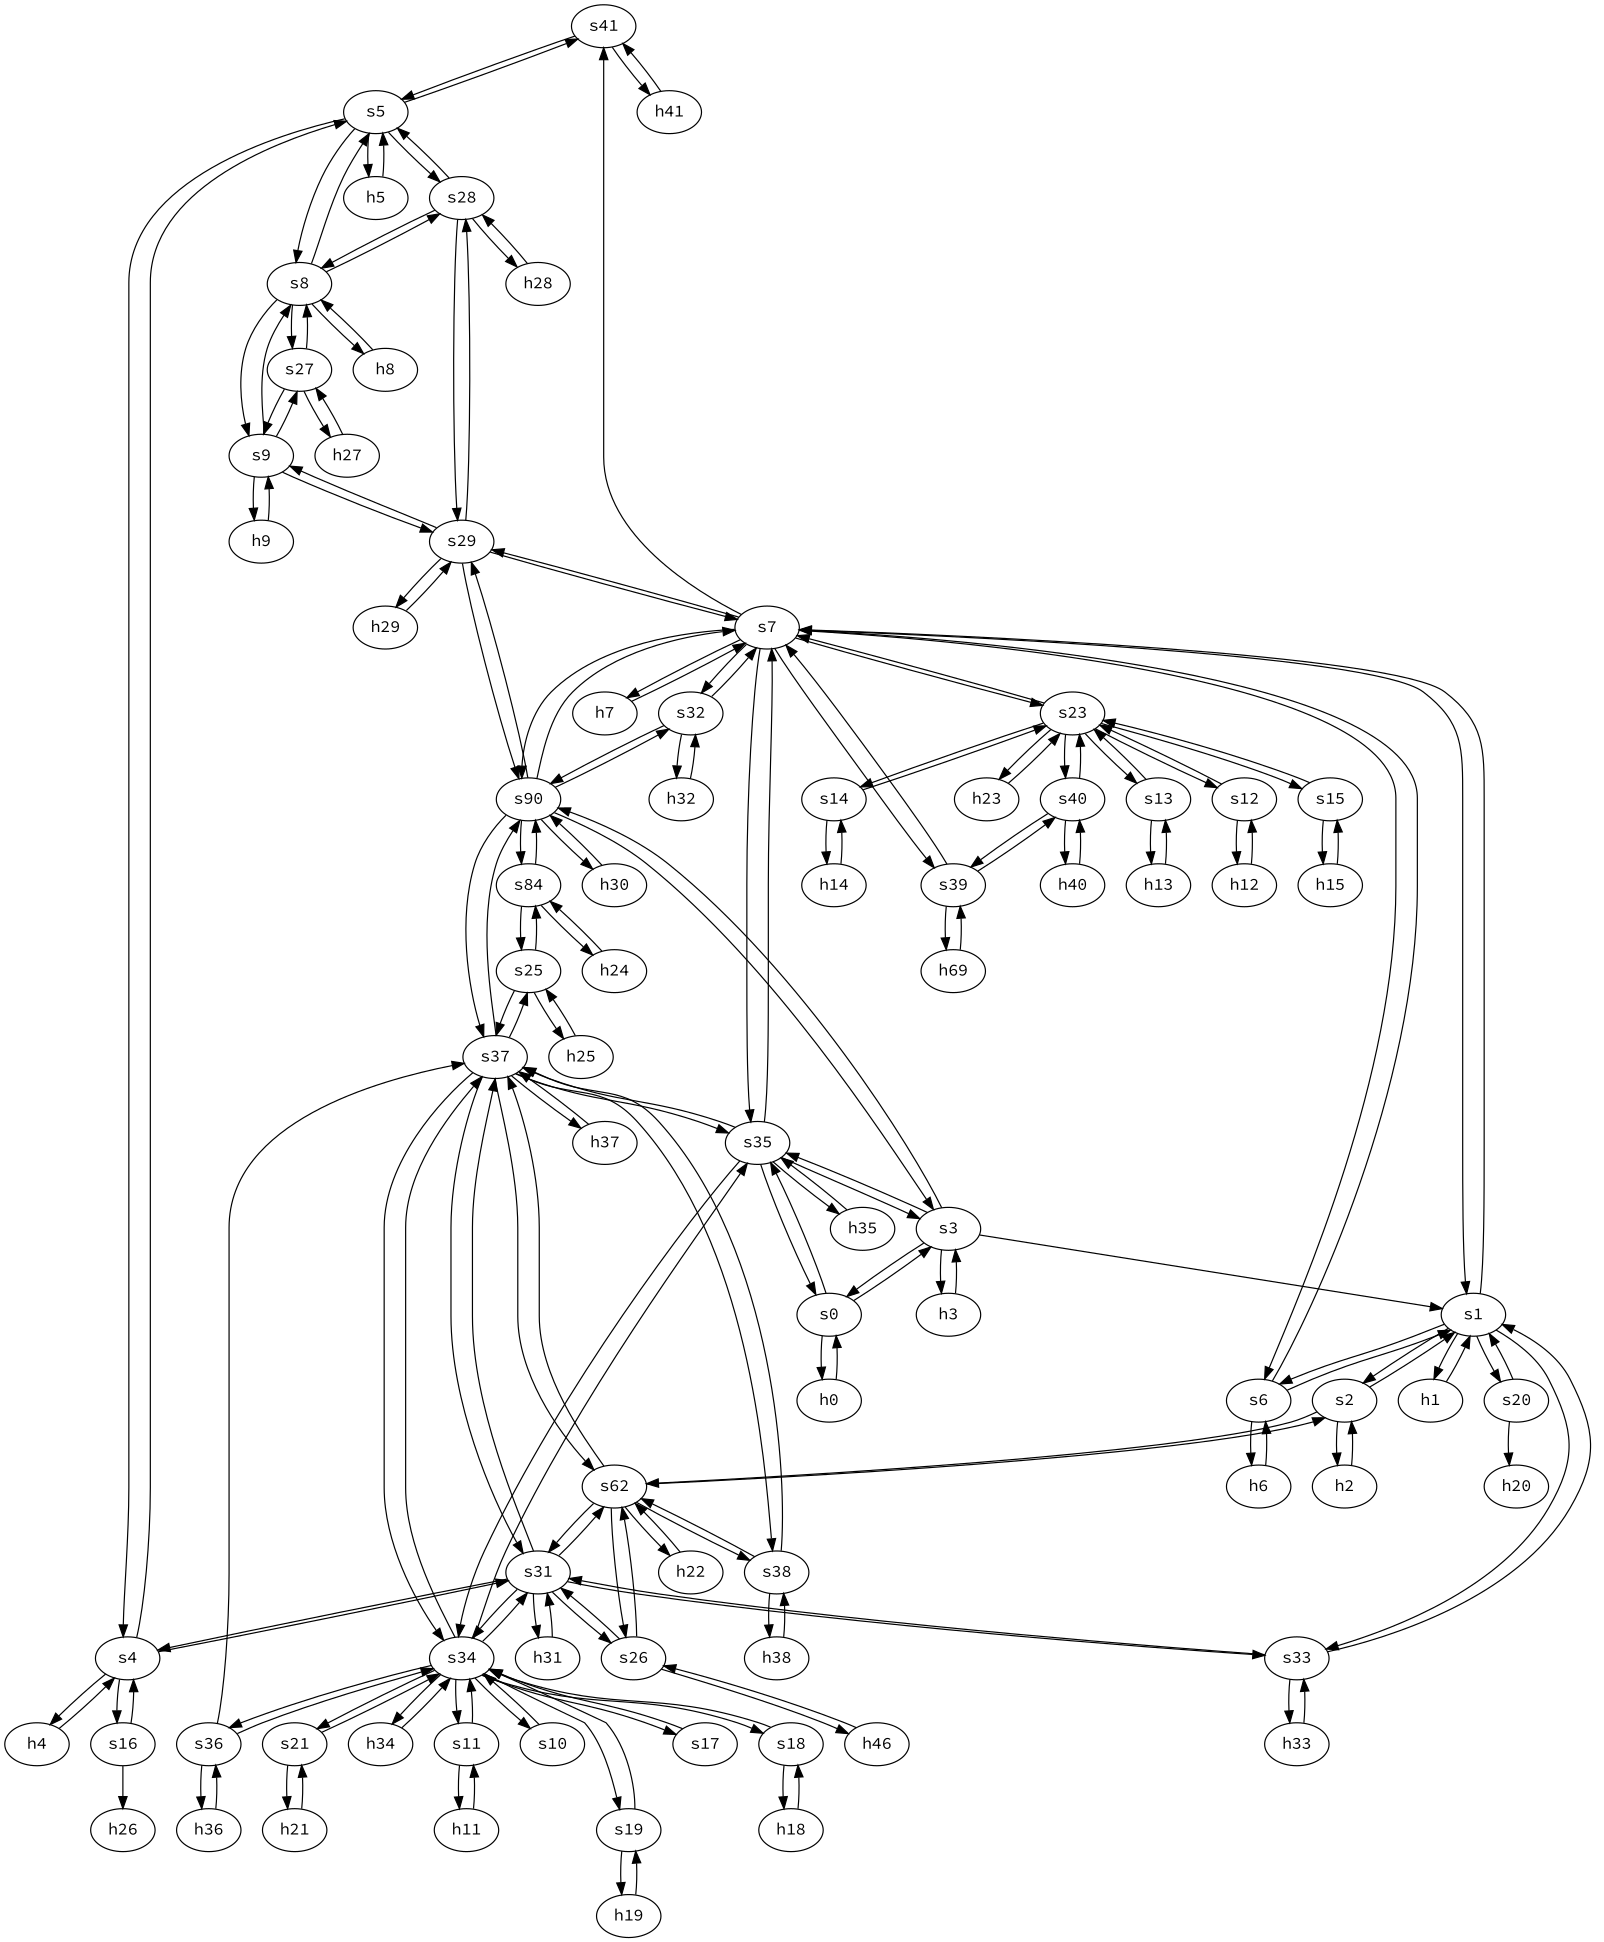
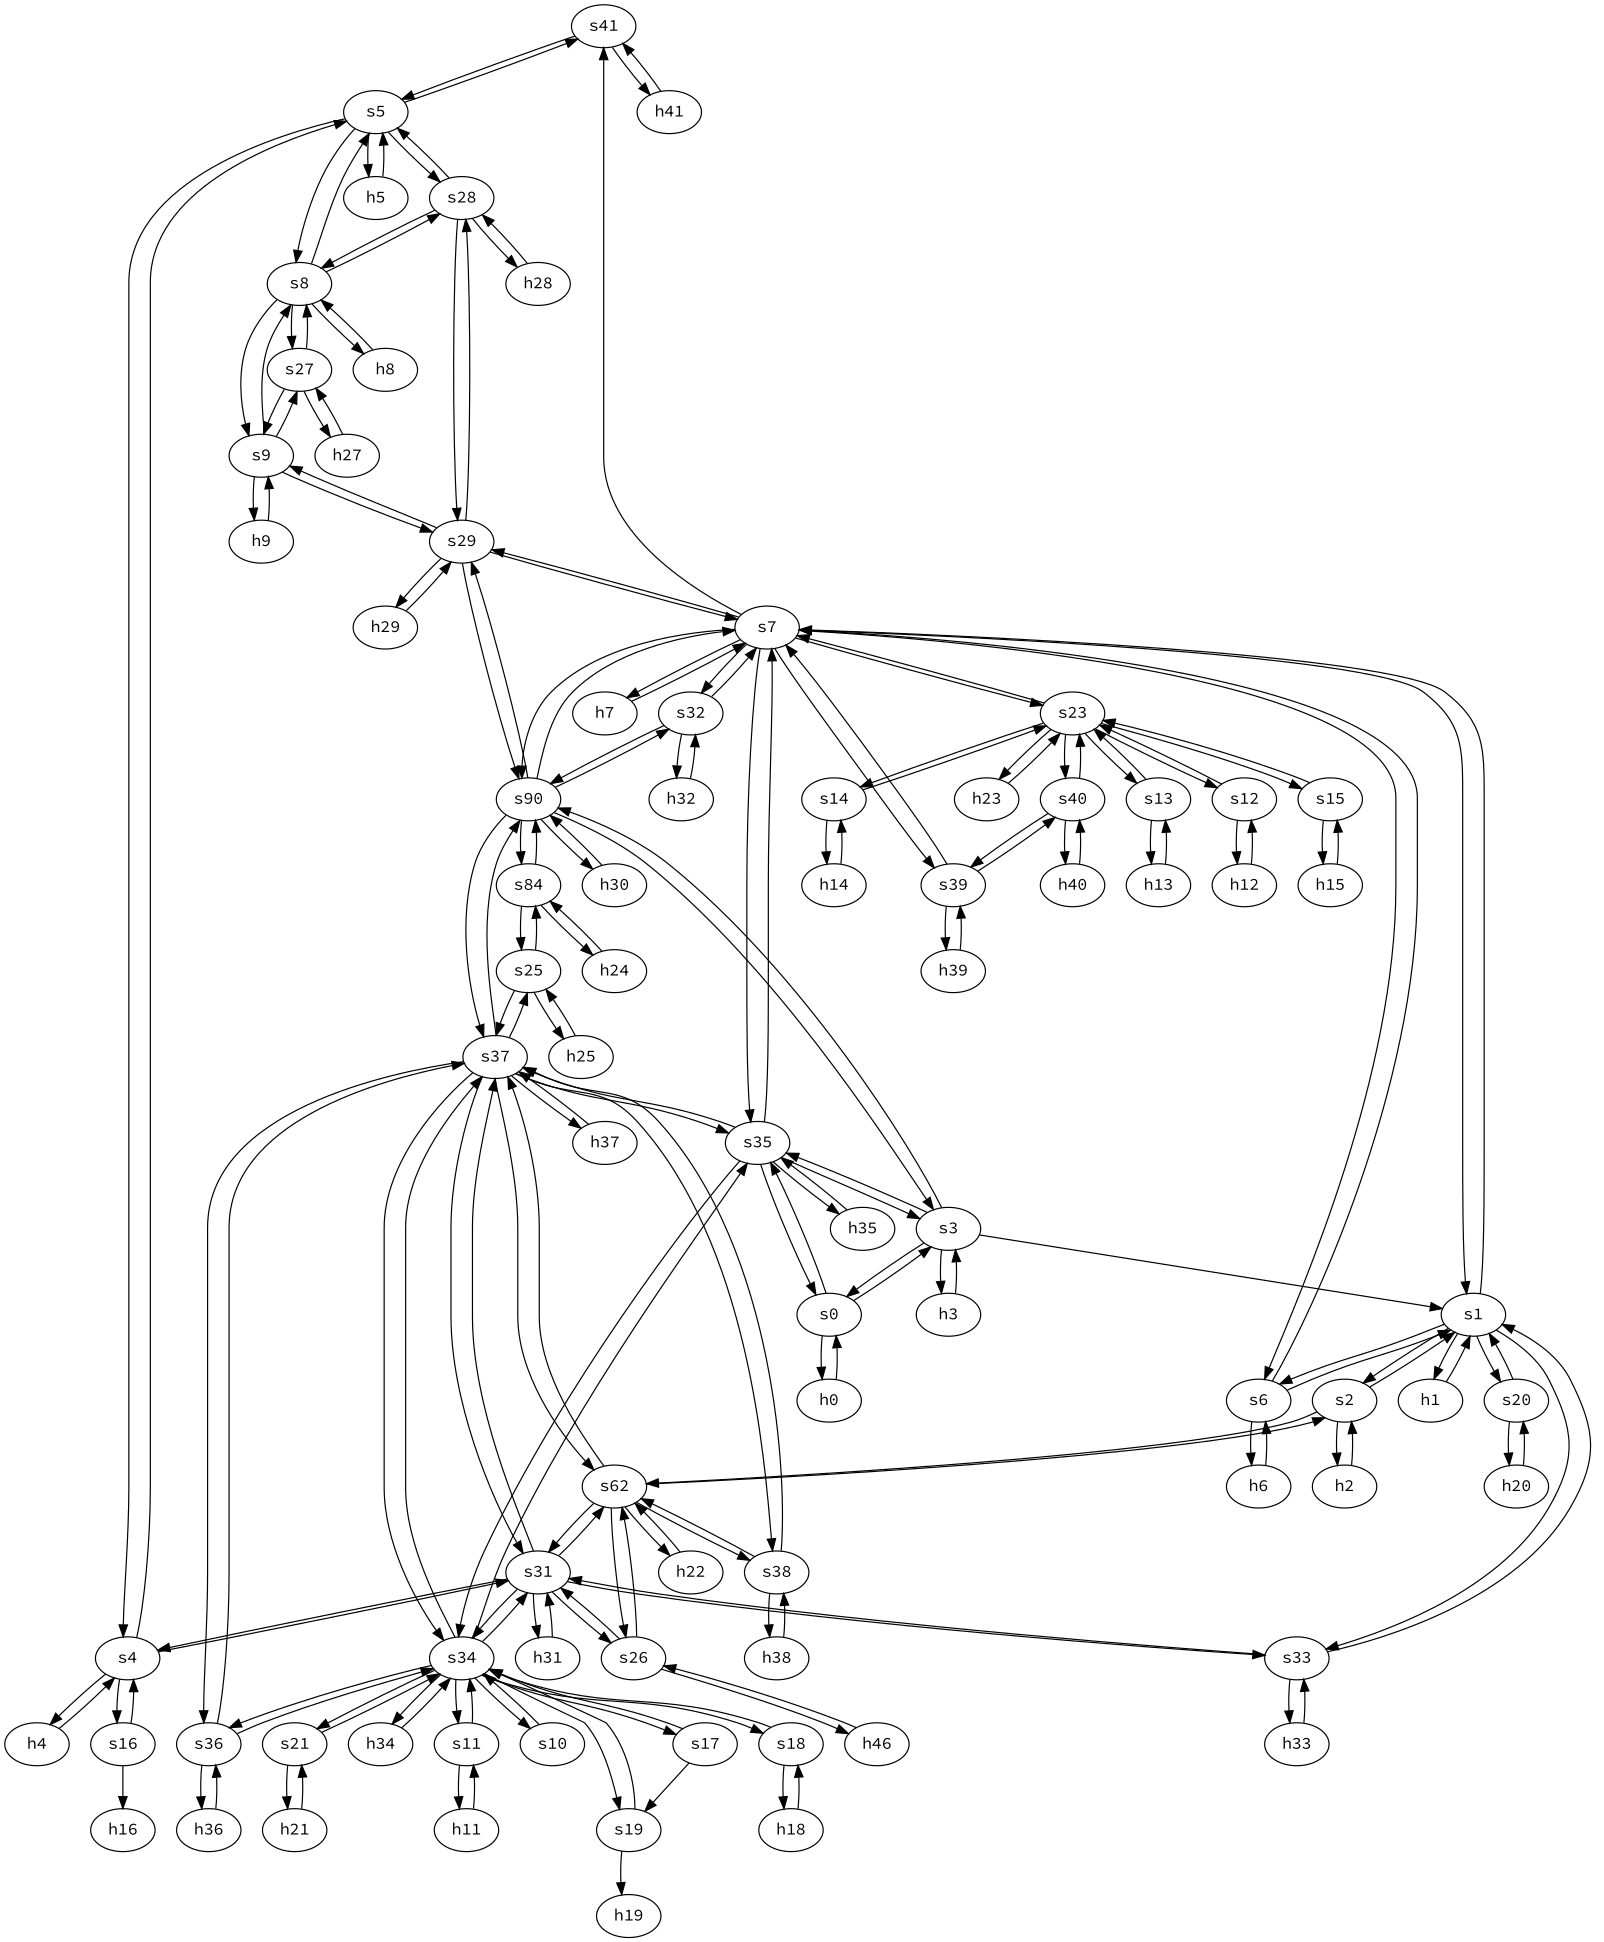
(953, 971) -> (953, 971)
none -> (208, 1305)
none -> (1524, 1449)
(123, 1830) -> (123, 1830)
(637, 1879) -> (671, 1783)
